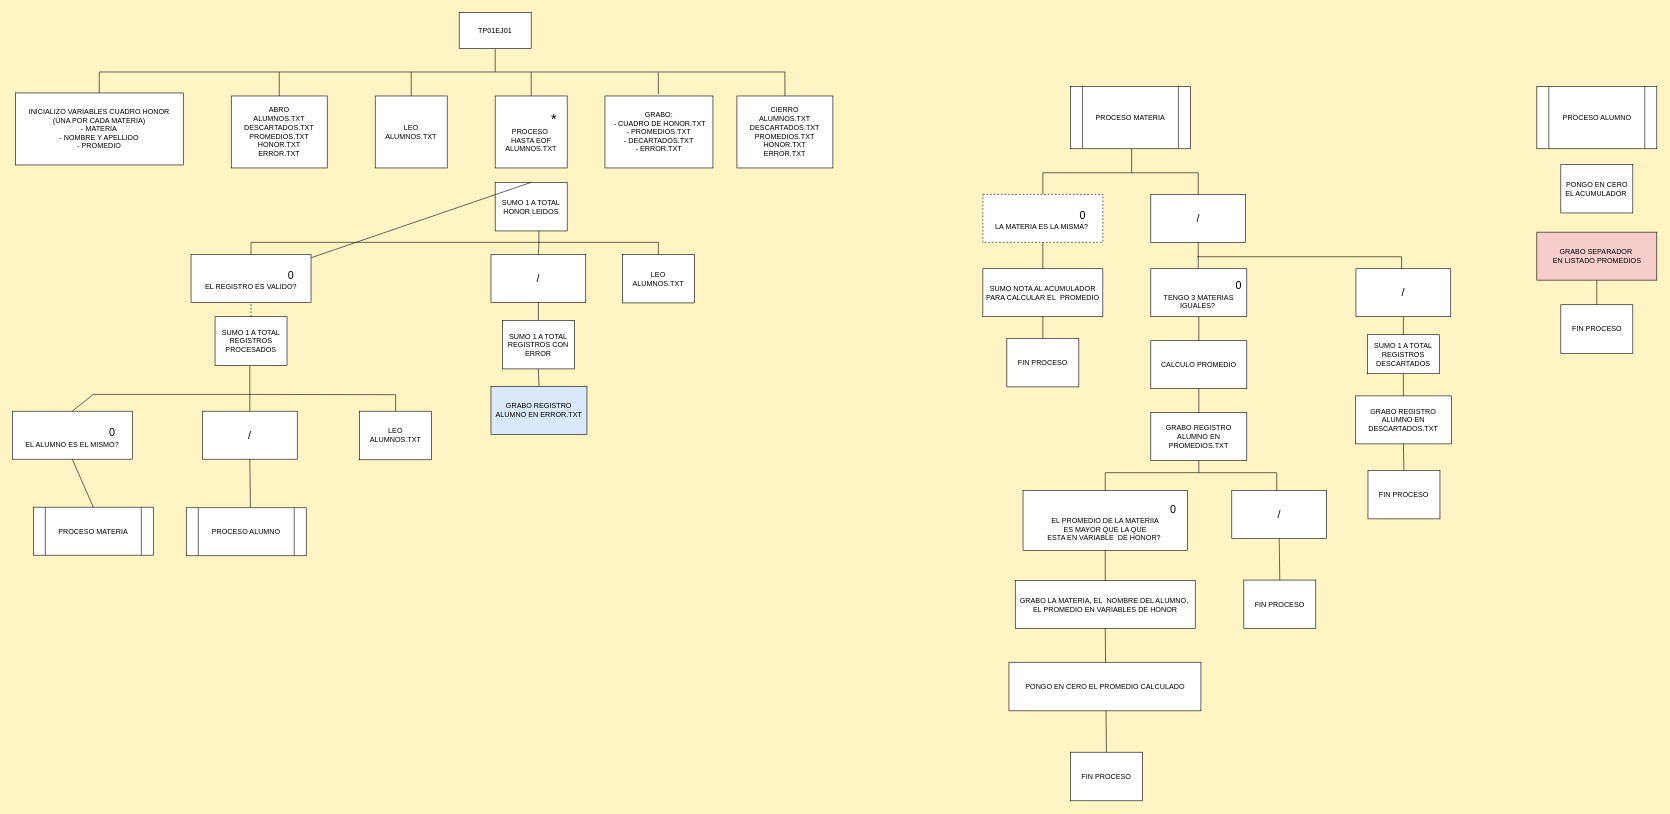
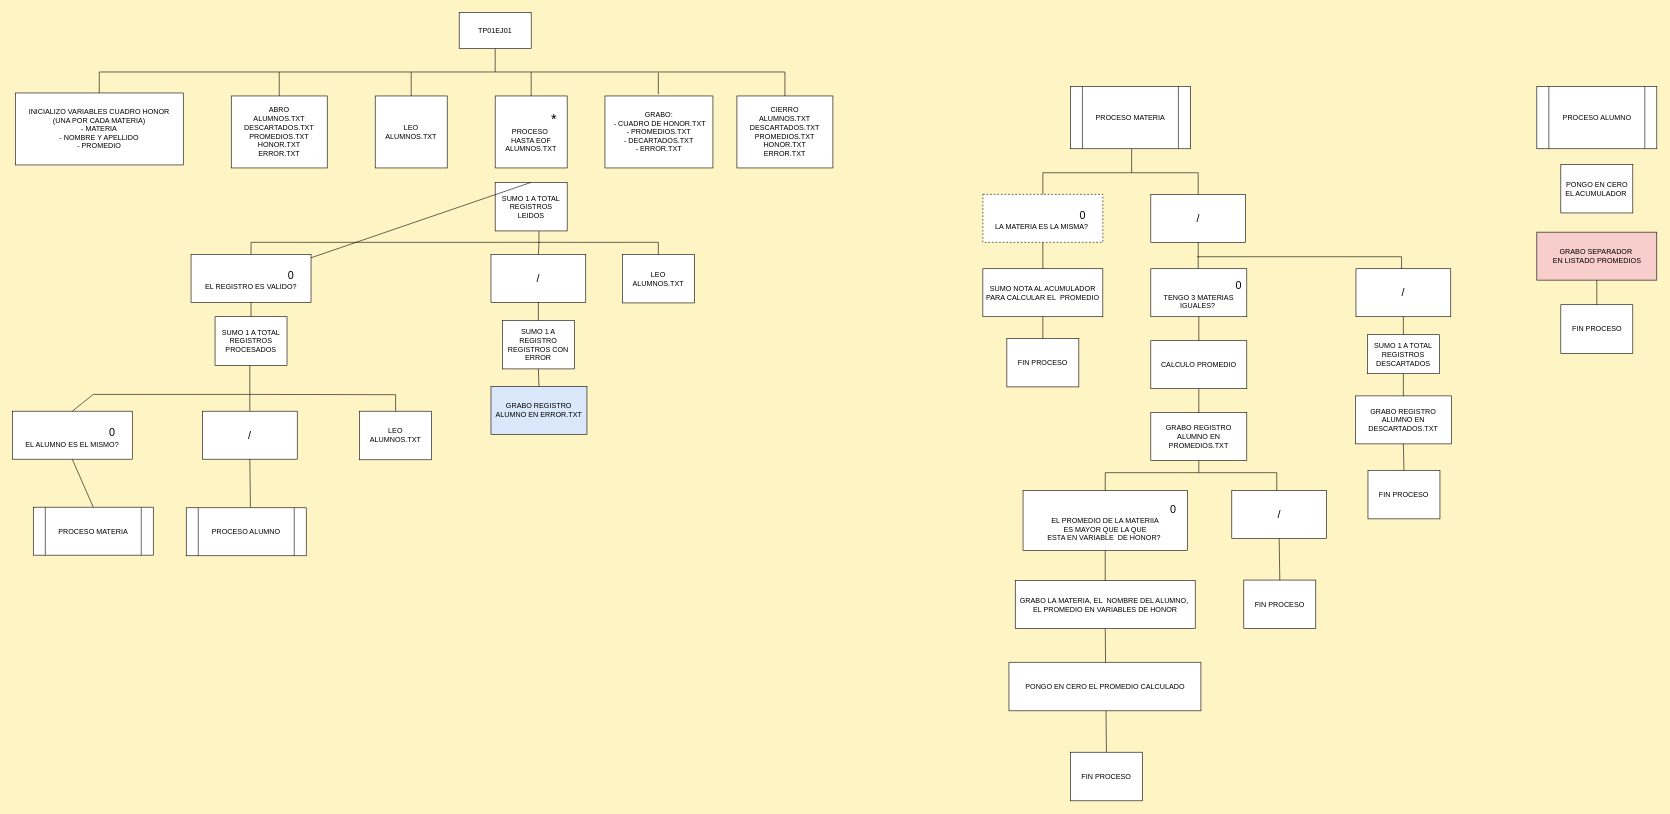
(531, 207) -> (531, 207)
(251, 309) -> (251, 309)
(539, 345) -> (539, 345)
